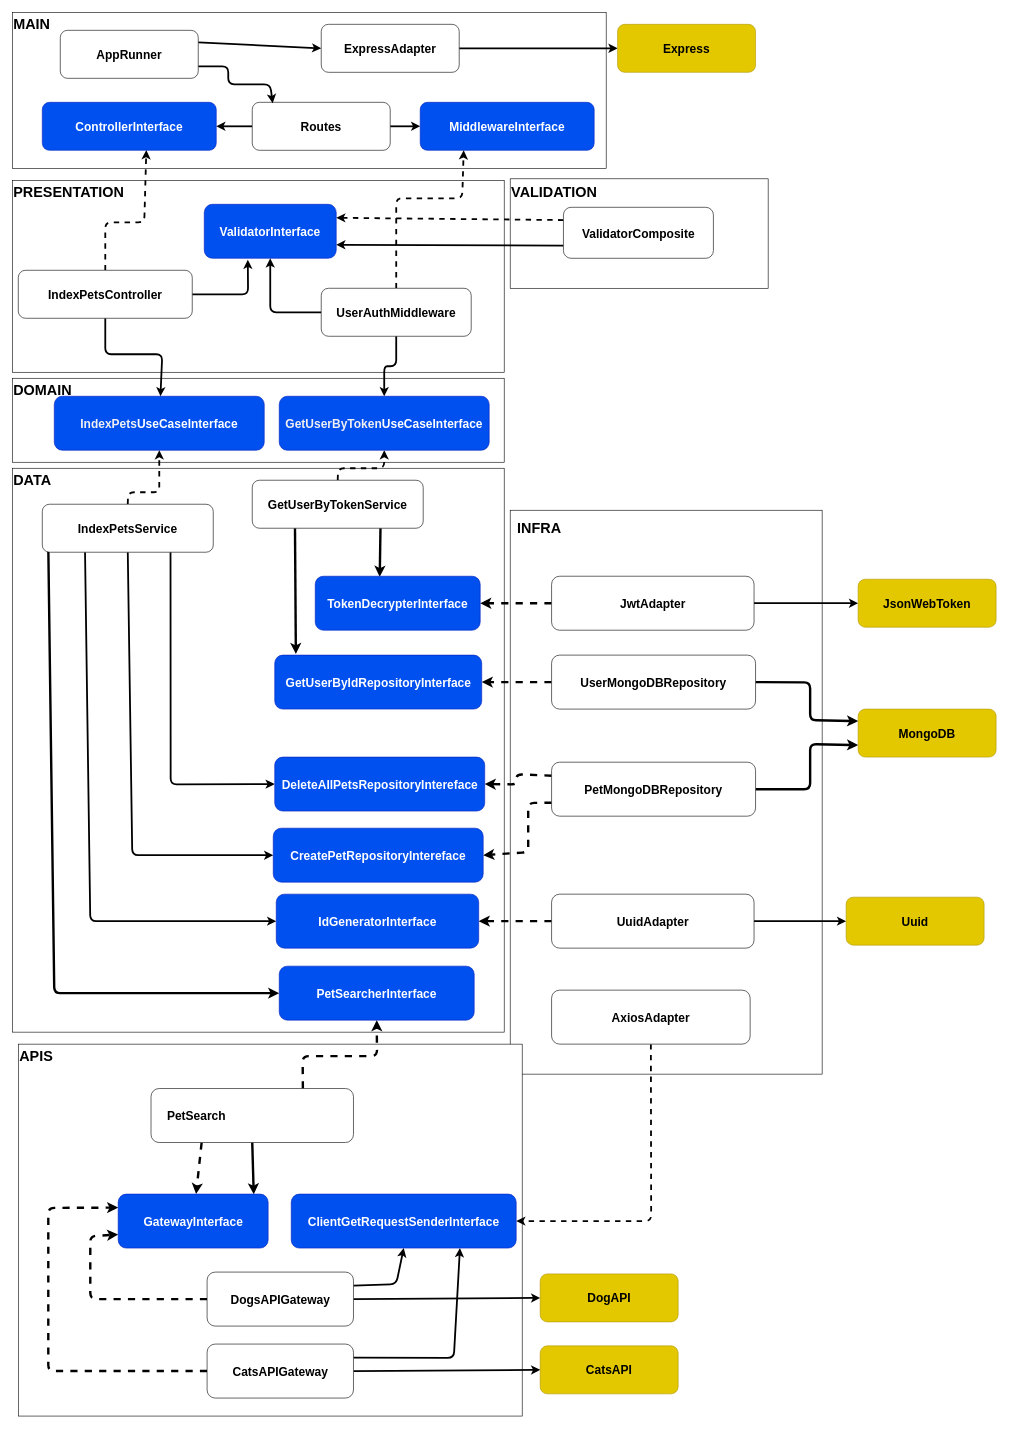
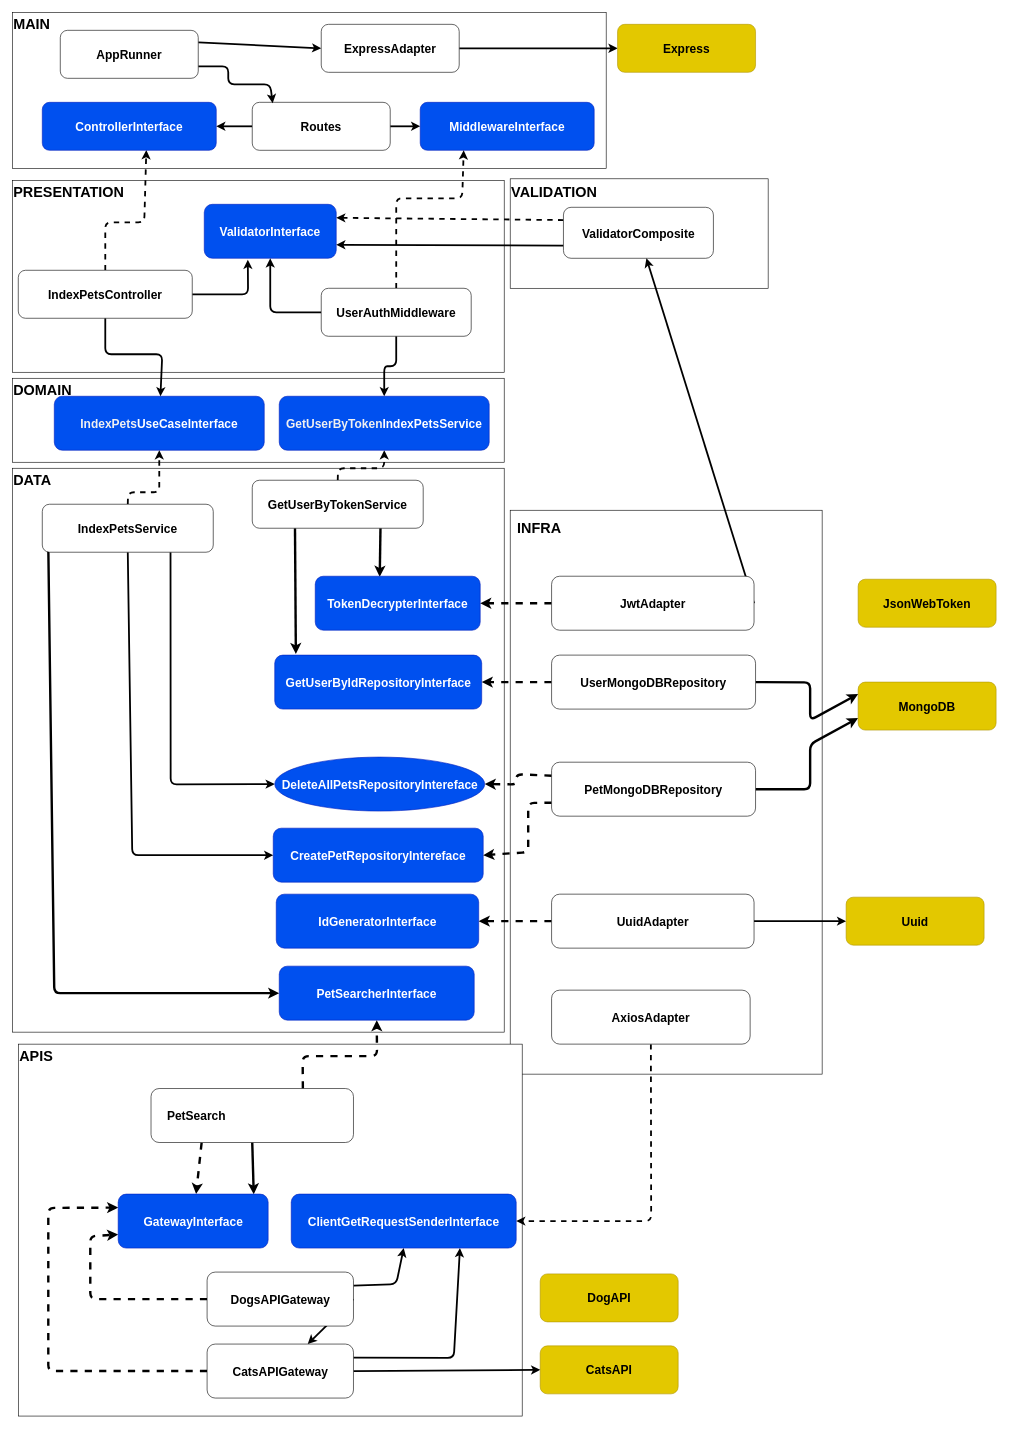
(384, 423) -> (384, 423)
(803, 603) -> (697, 421)
(927, 733) -> (927, 706)
(380, 784) -> (380, 784)
(89, 825) -> none
(444, 1299) -> (320, 1332)
